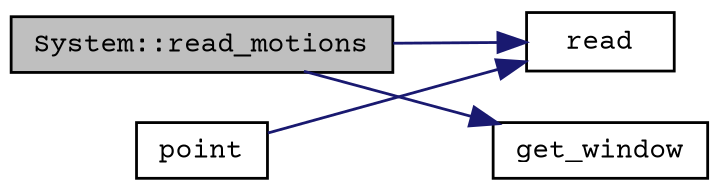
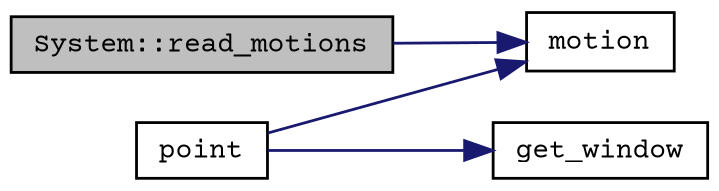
(600, 42) -> (600, 42)
(367, 88) -> (366, 150)
